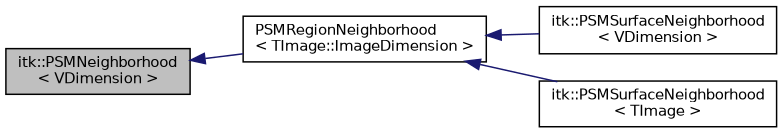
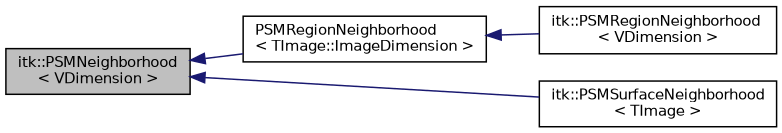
(658, 30) -> (658, 30)
(519, 73) -> (372, 87)
